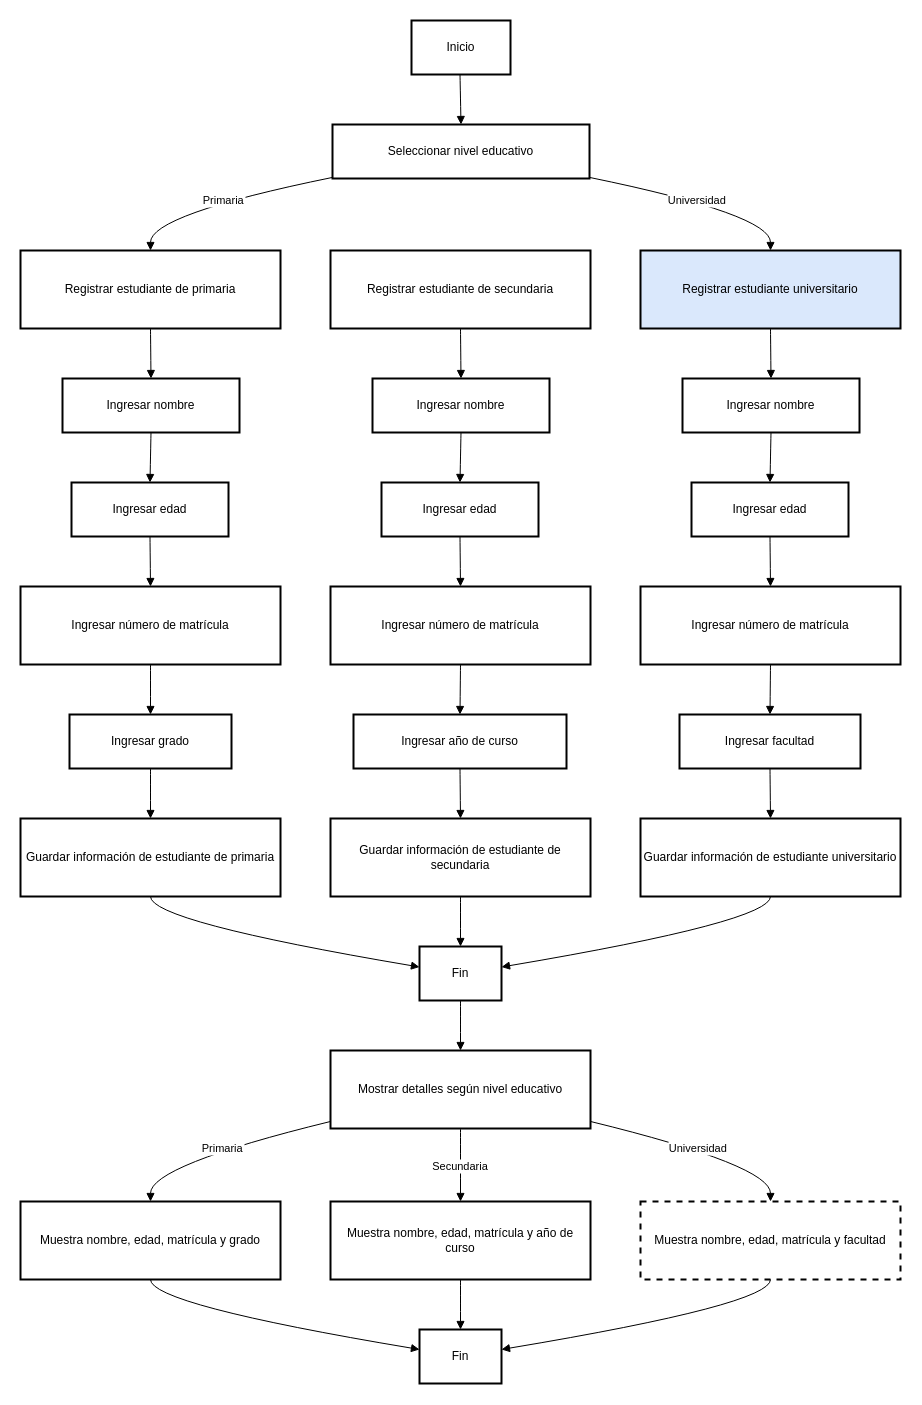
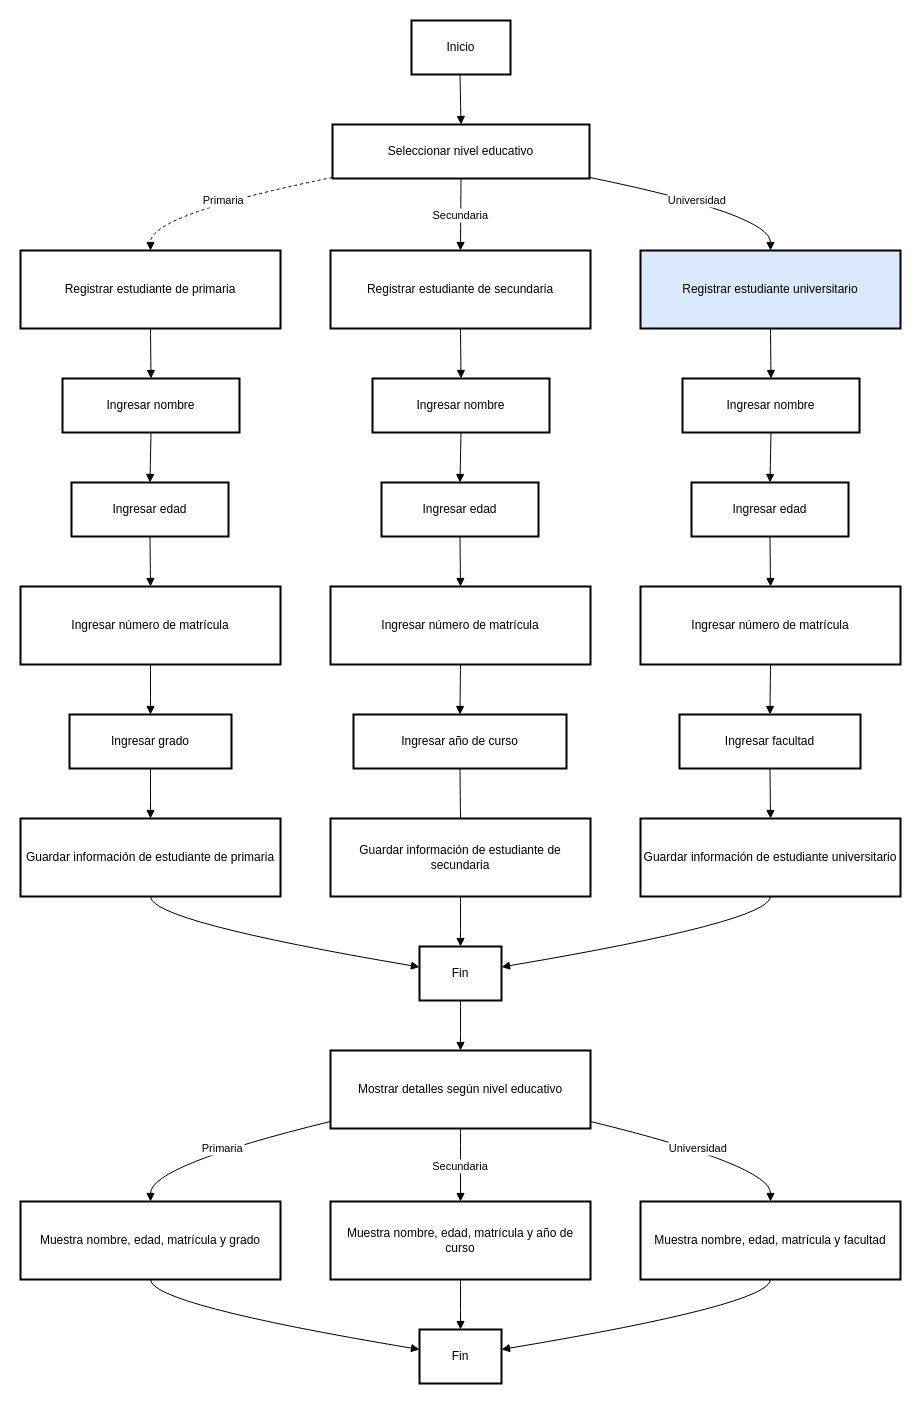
(287, 187) -> (287, 187)
none -> (461, 211)
(460, 809) -> (460, 812)
(771, 1241) -> (771, 1241)
